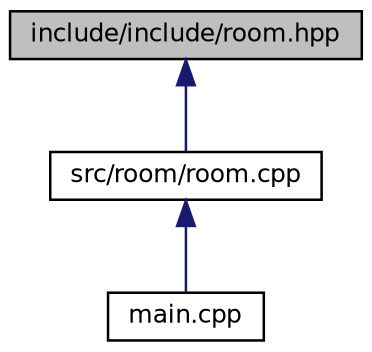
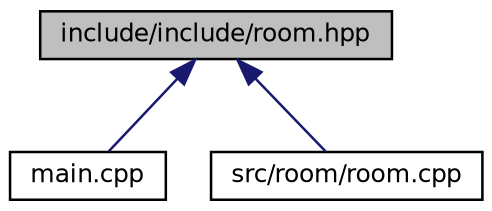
(186, 259) -> (143, 115)
